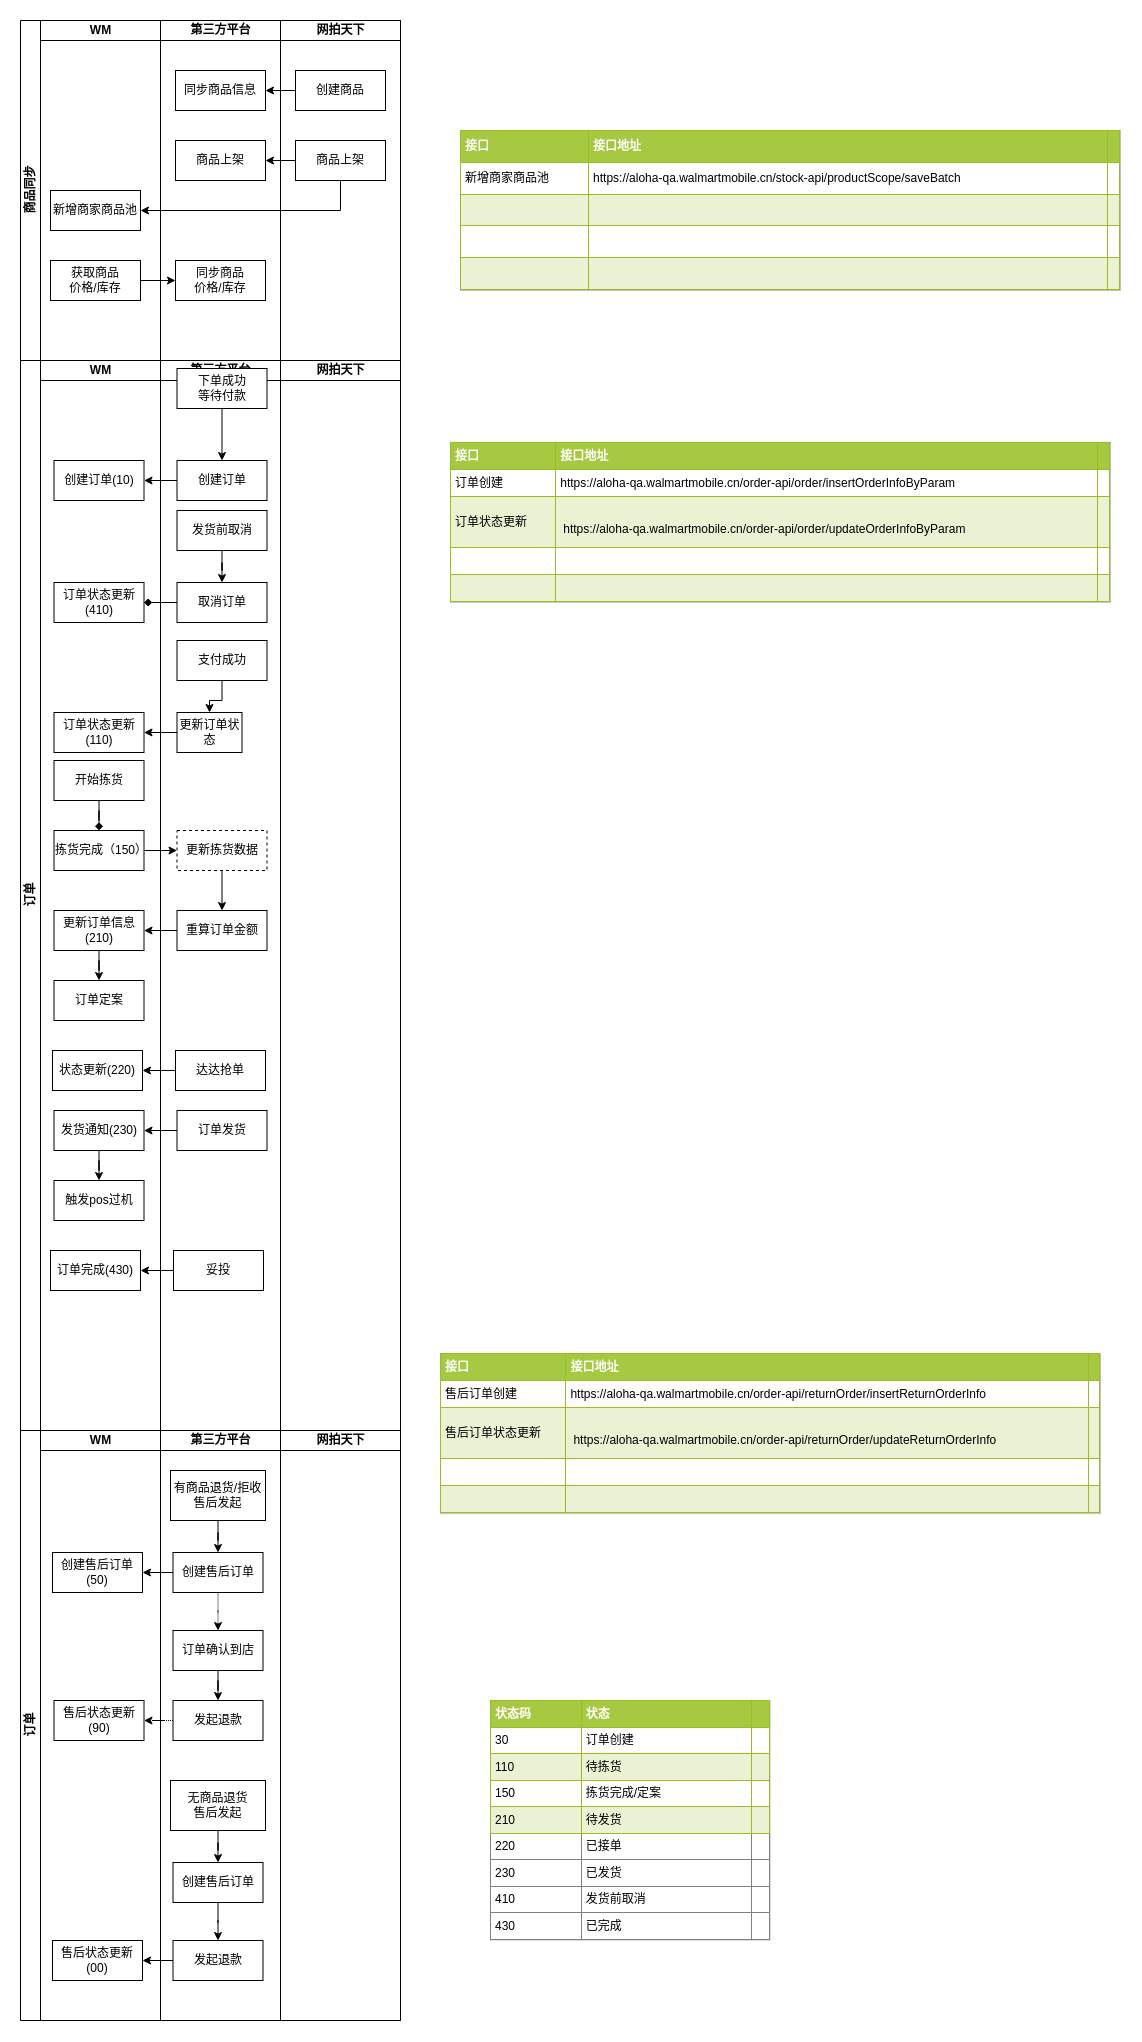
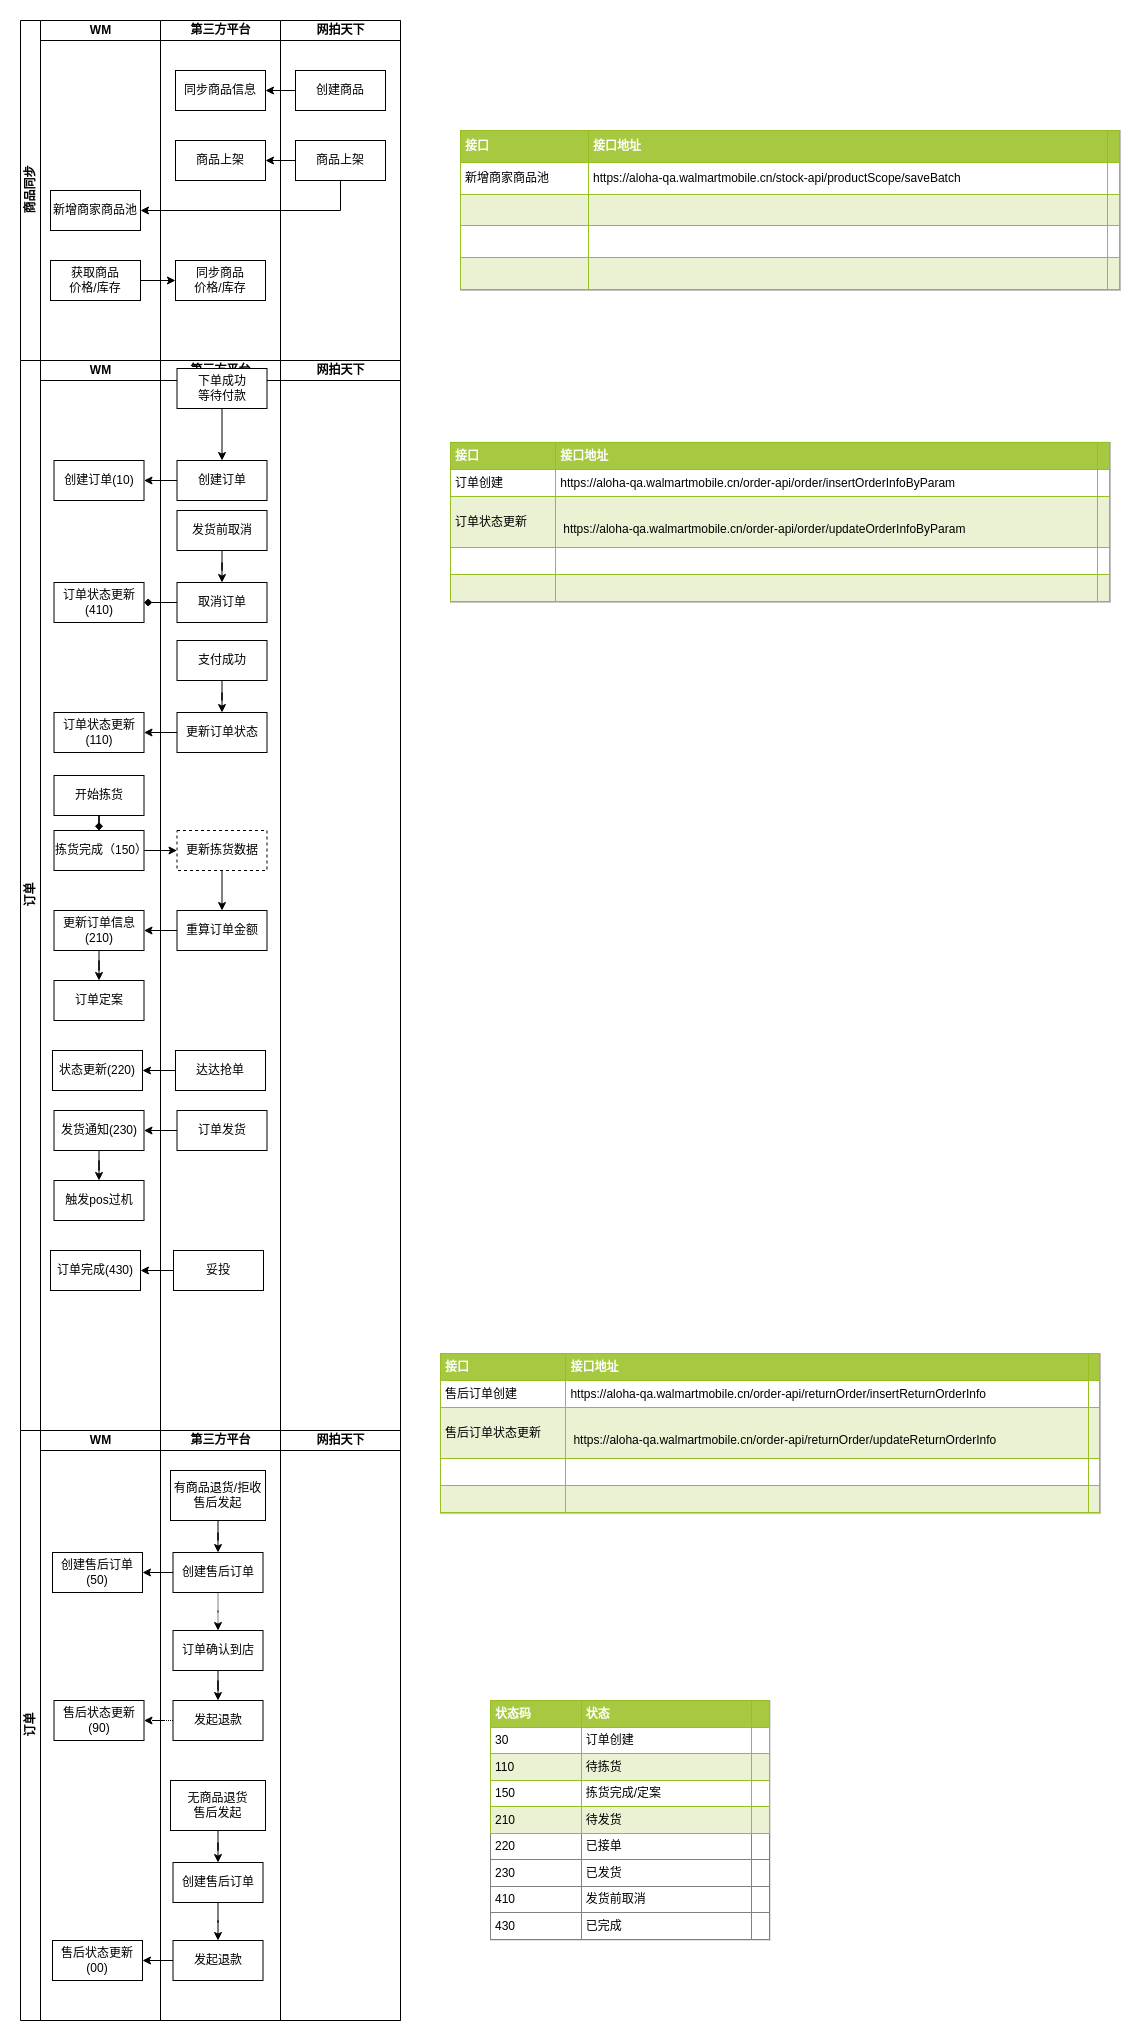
(210, 733) -> (222, 733)
(99, 781) -> (99, 796)
